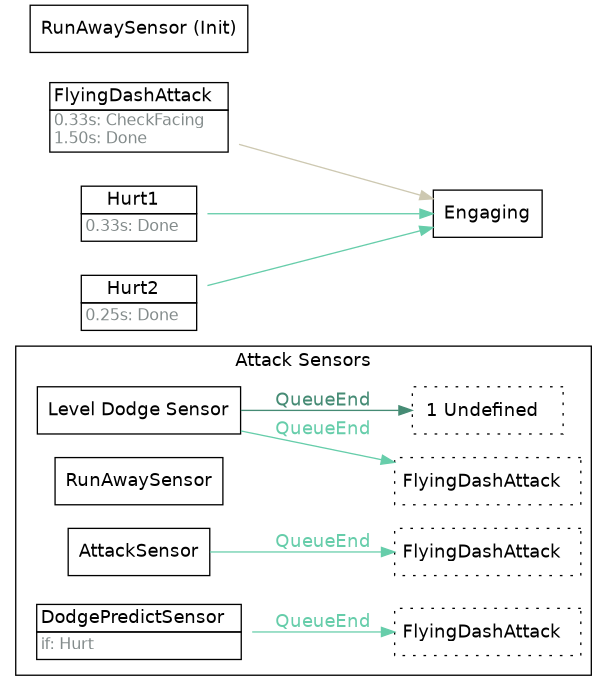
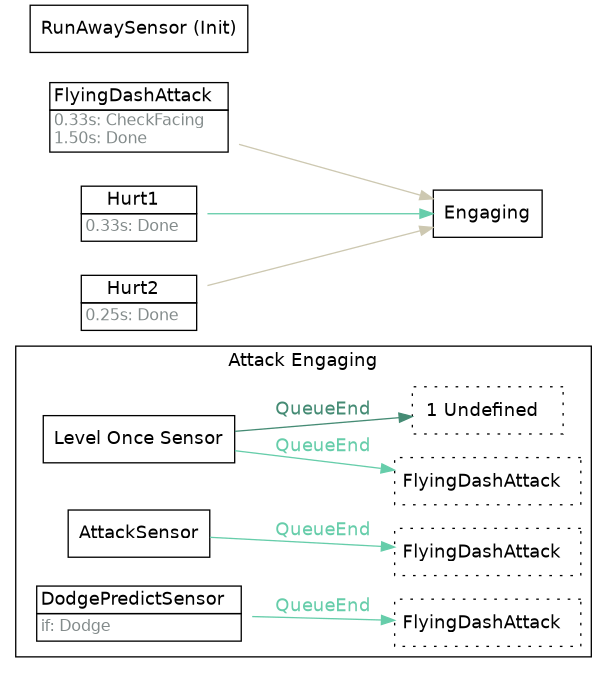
(314, 258) -> (314, 258)
(304, 361) -> (304, 361)
(139, 410) -> (139, 439)
(139, 481) -> none
(68, 645) -> (76, 626)
